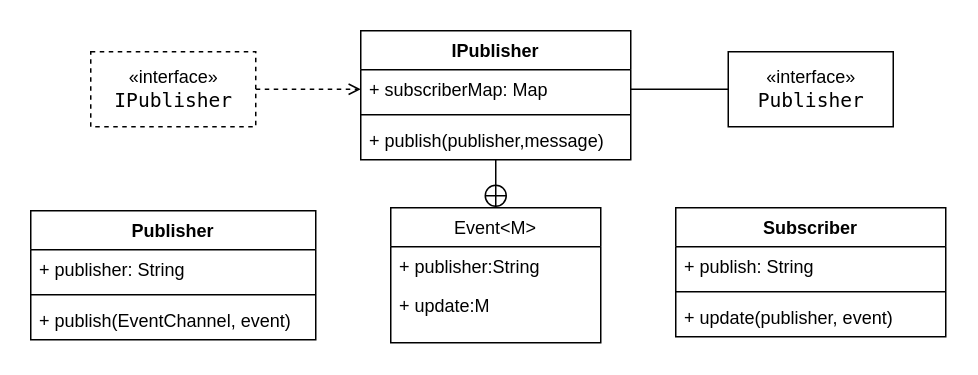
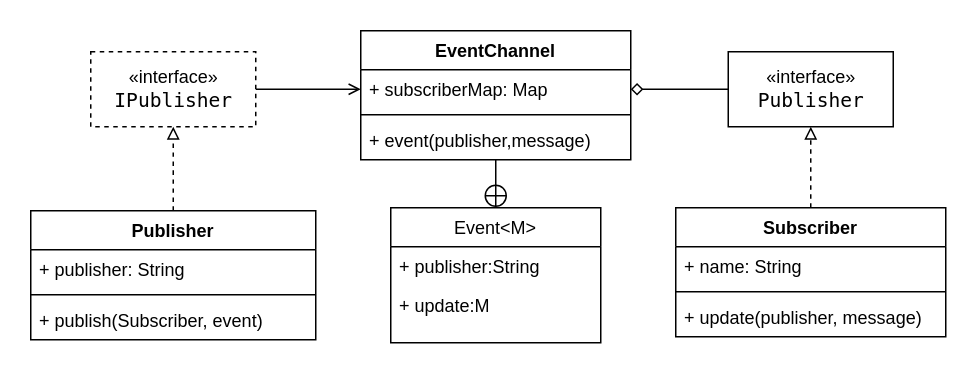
(495, 51) -> (495, 51)
(307, 89) -> (307, 89)
(638, 89) -> (643, 89)
(498, 141) -> (493, 141)
none -> (811, 173)
none -> (173, 174)
(756, 267) -> (745, 267)
(806, 318) -> (816, 318)
(179, 321) -> (168, 321)
